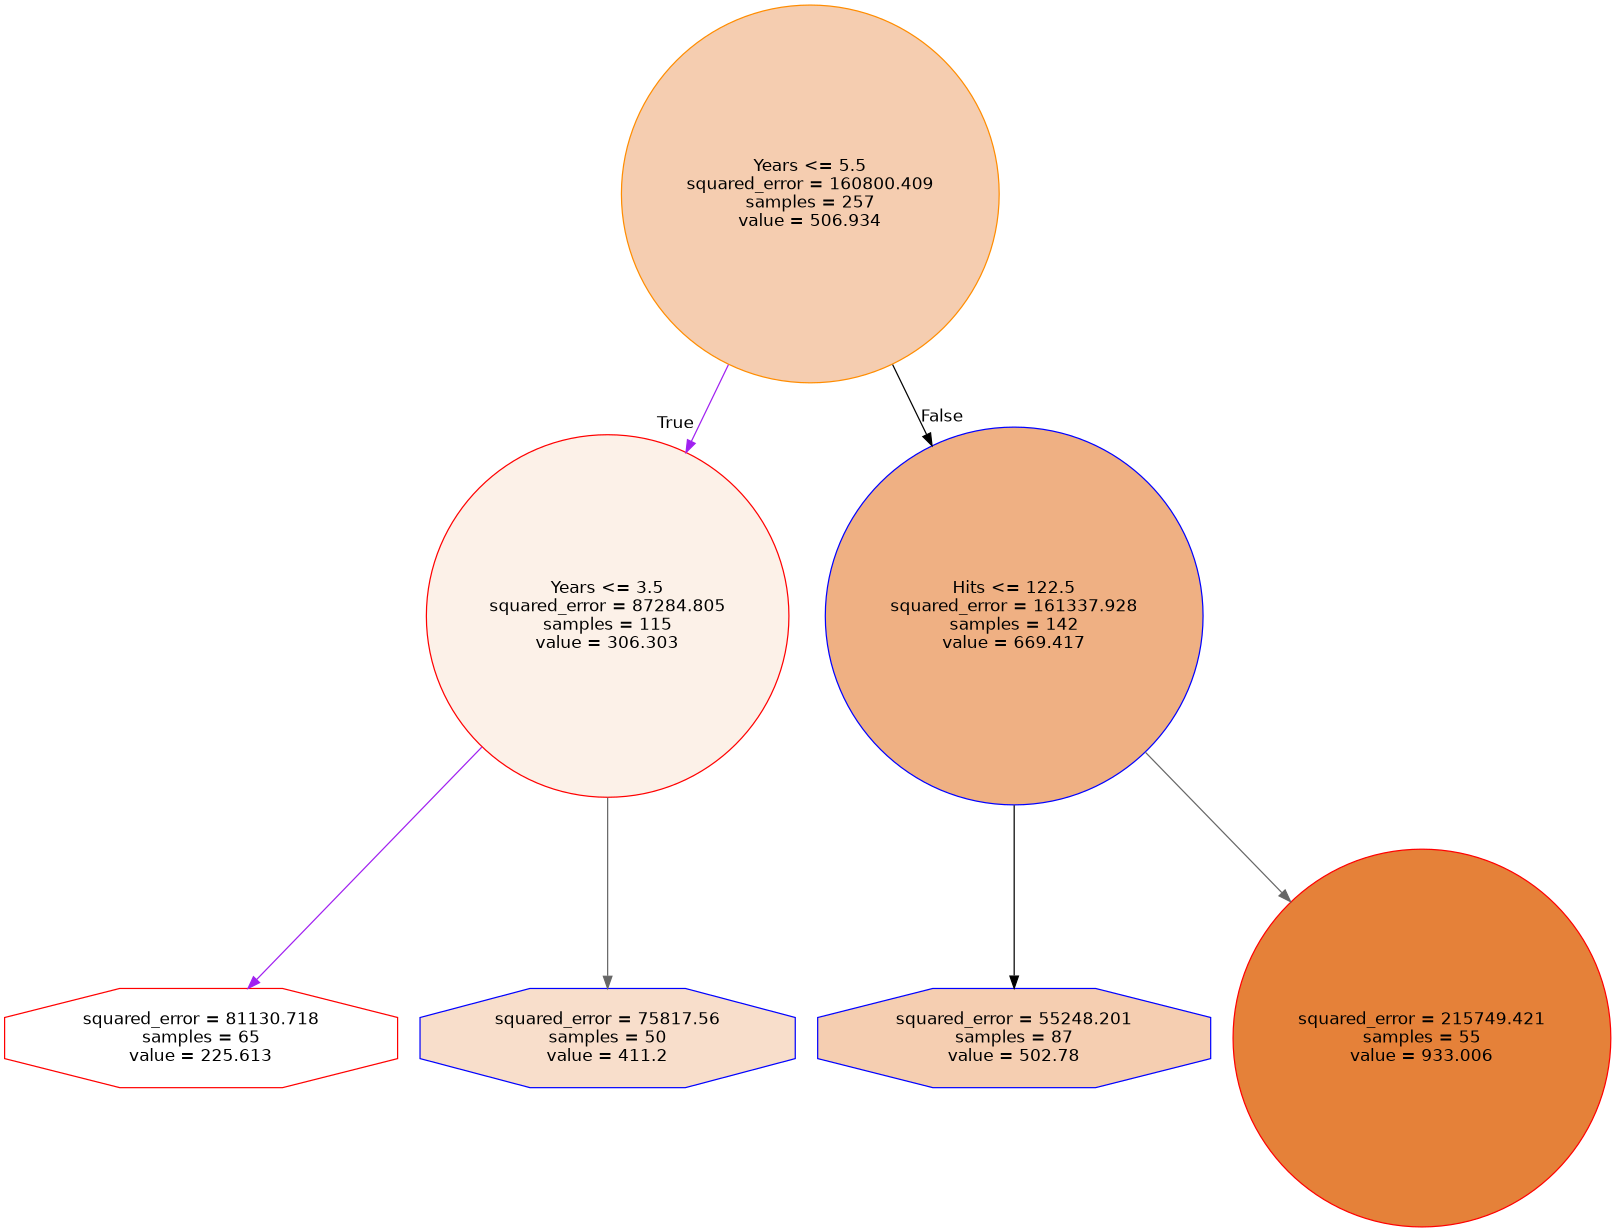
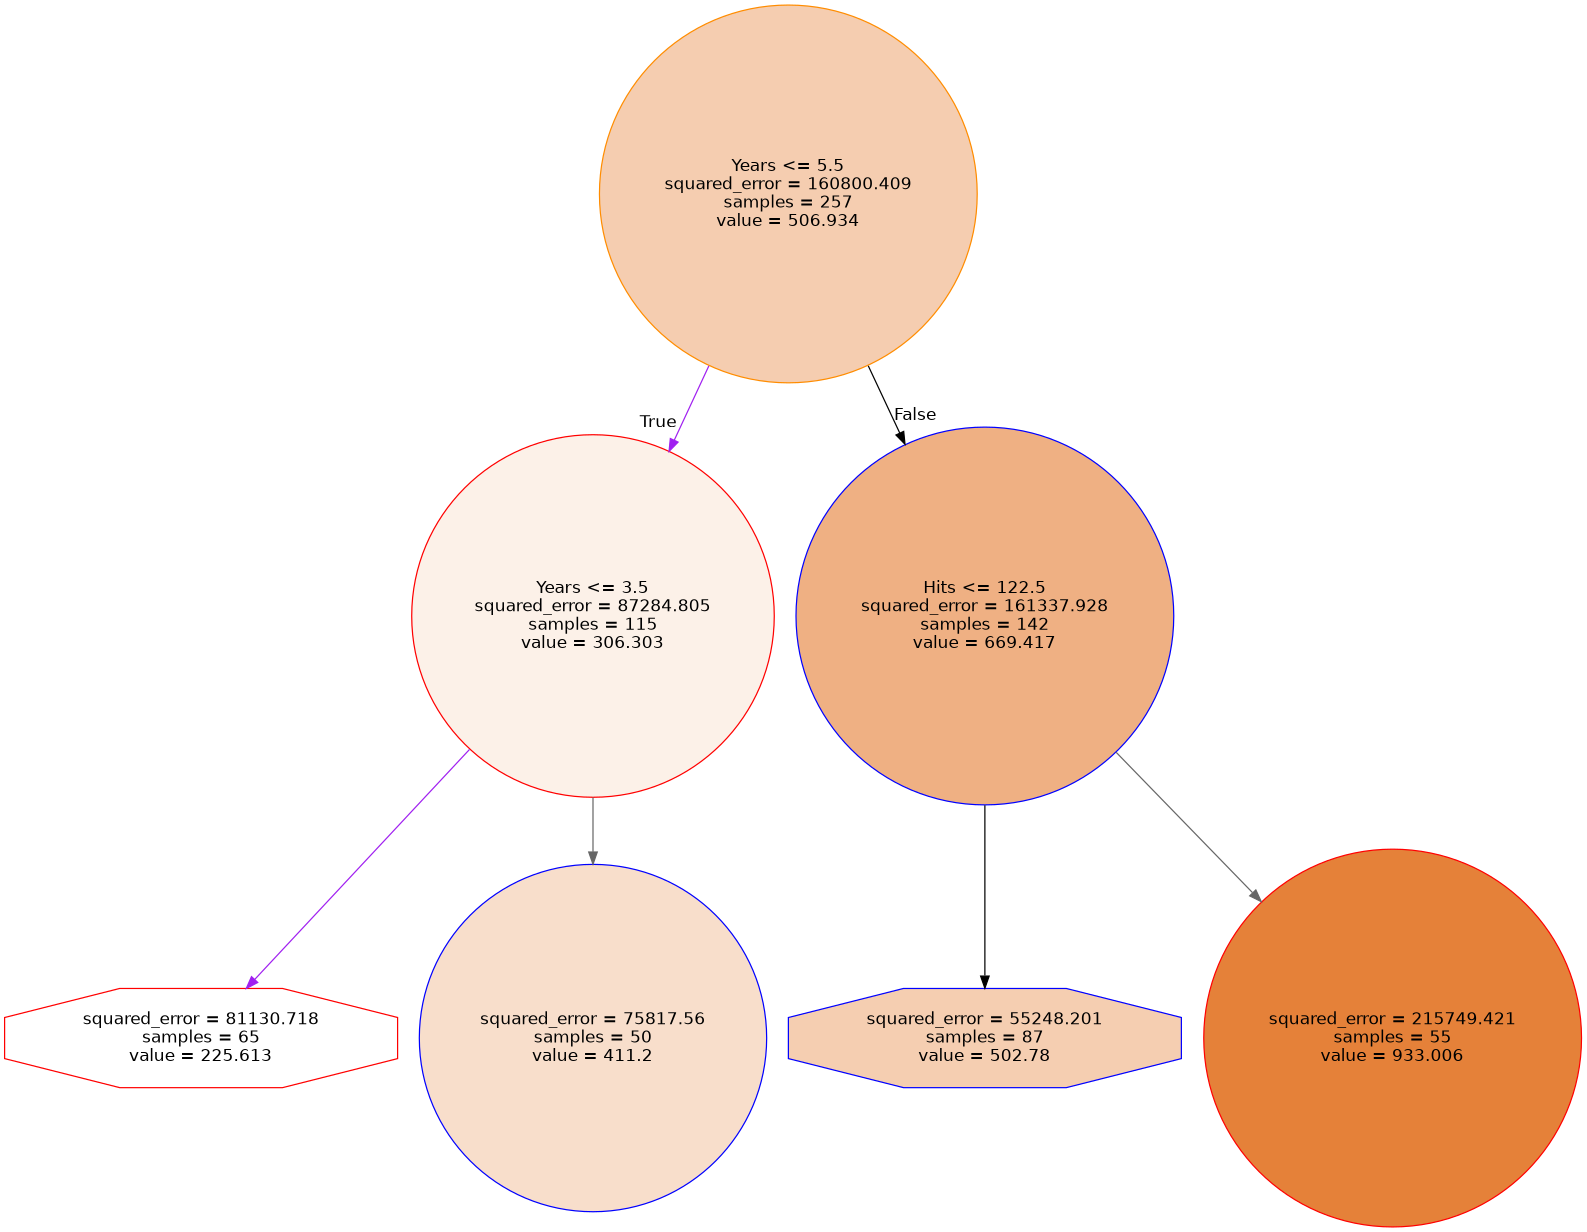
(608, 1038) -> (593, 1038)
